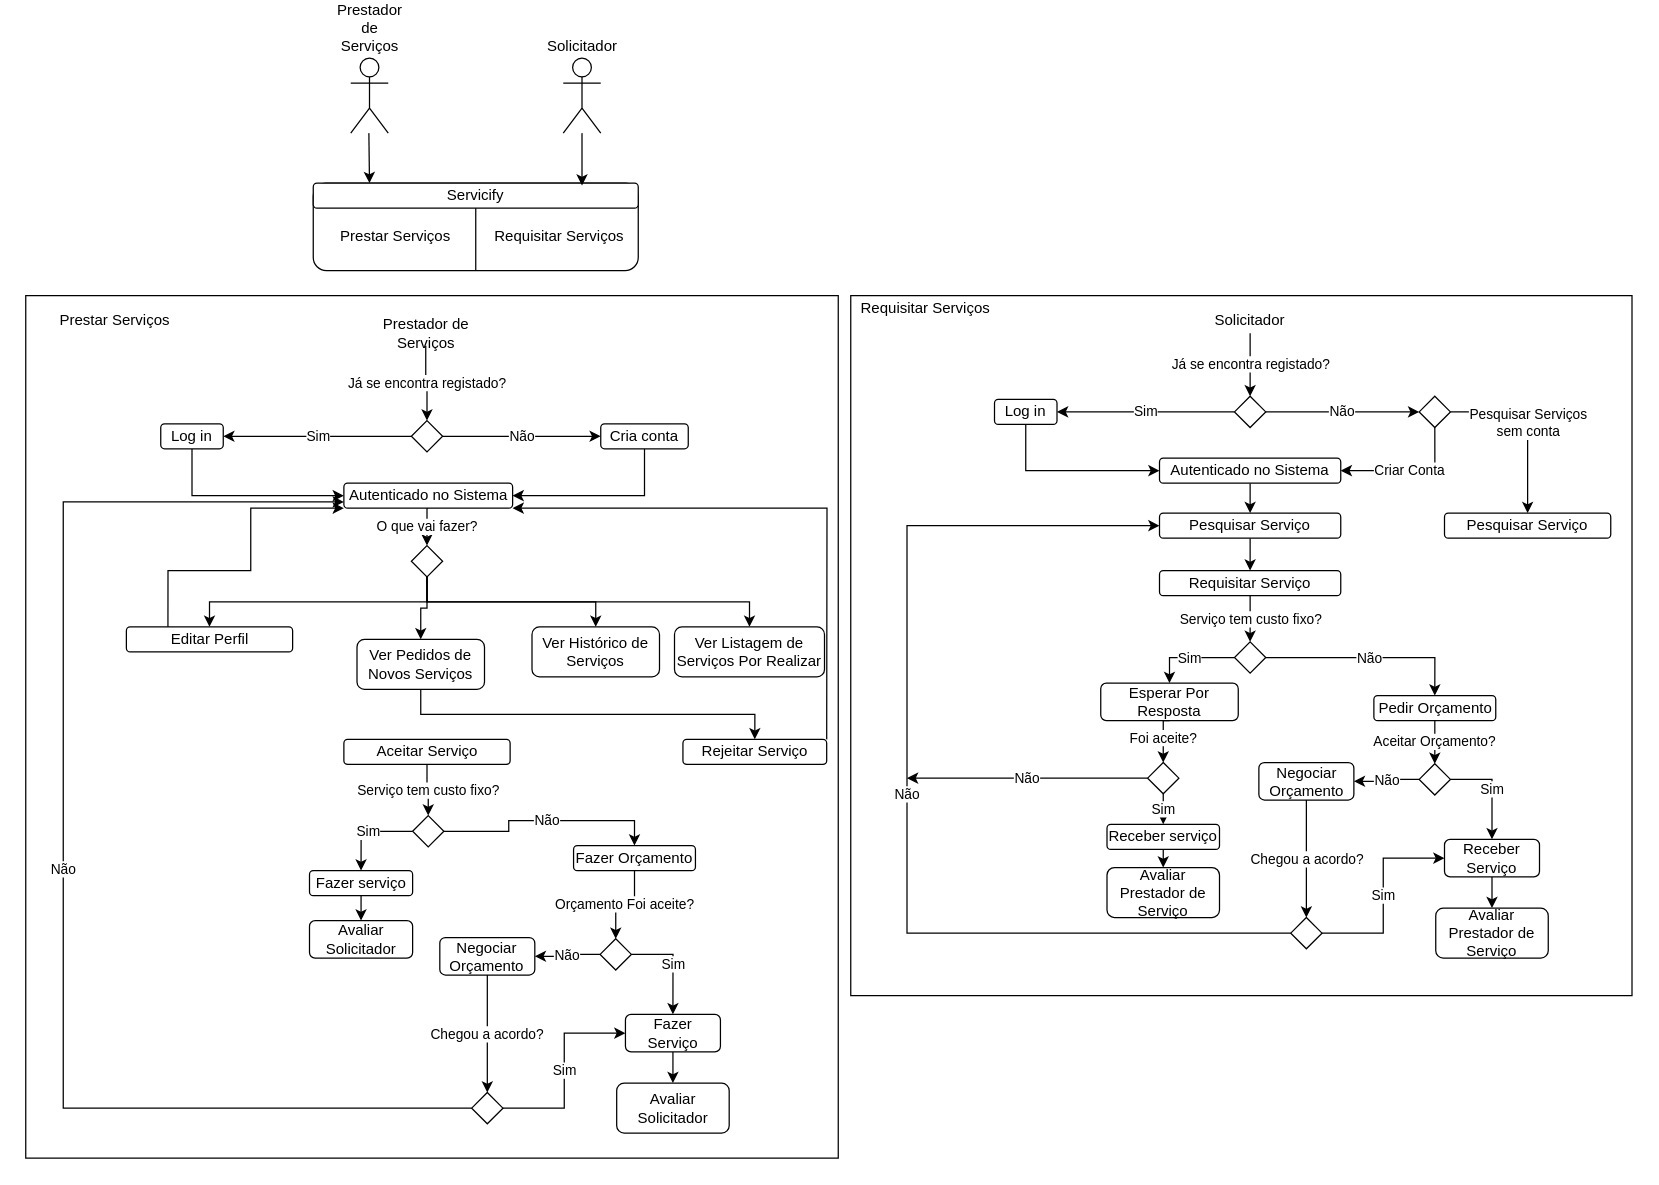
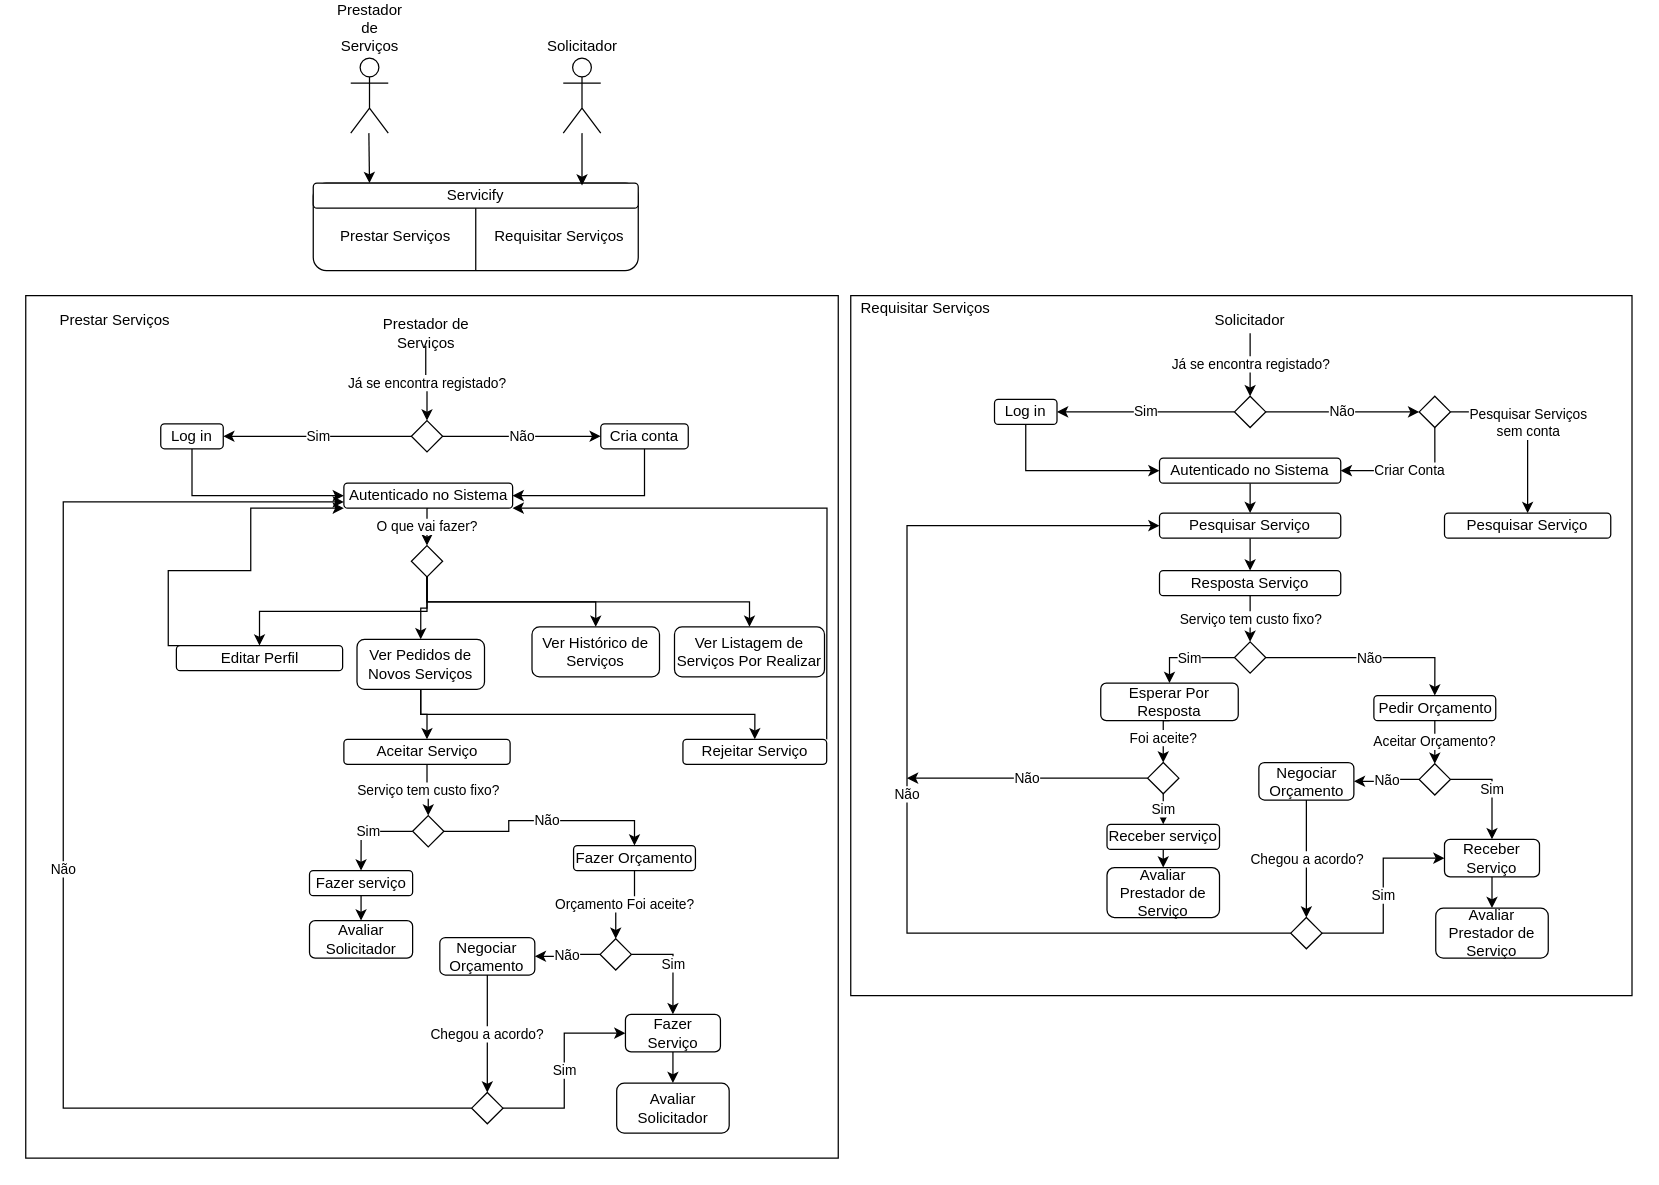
(1250, 583) -> (1250, 583)
(209, 639) -> (259, 658)
none -> (427, 724)
